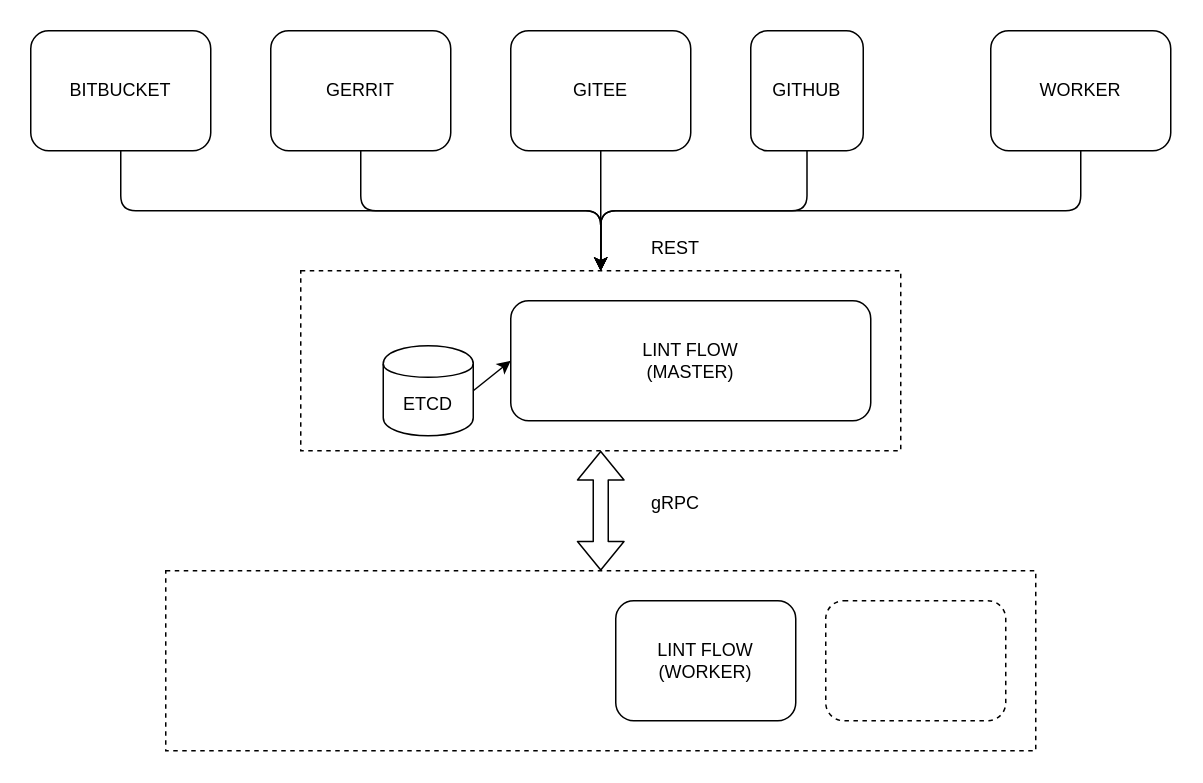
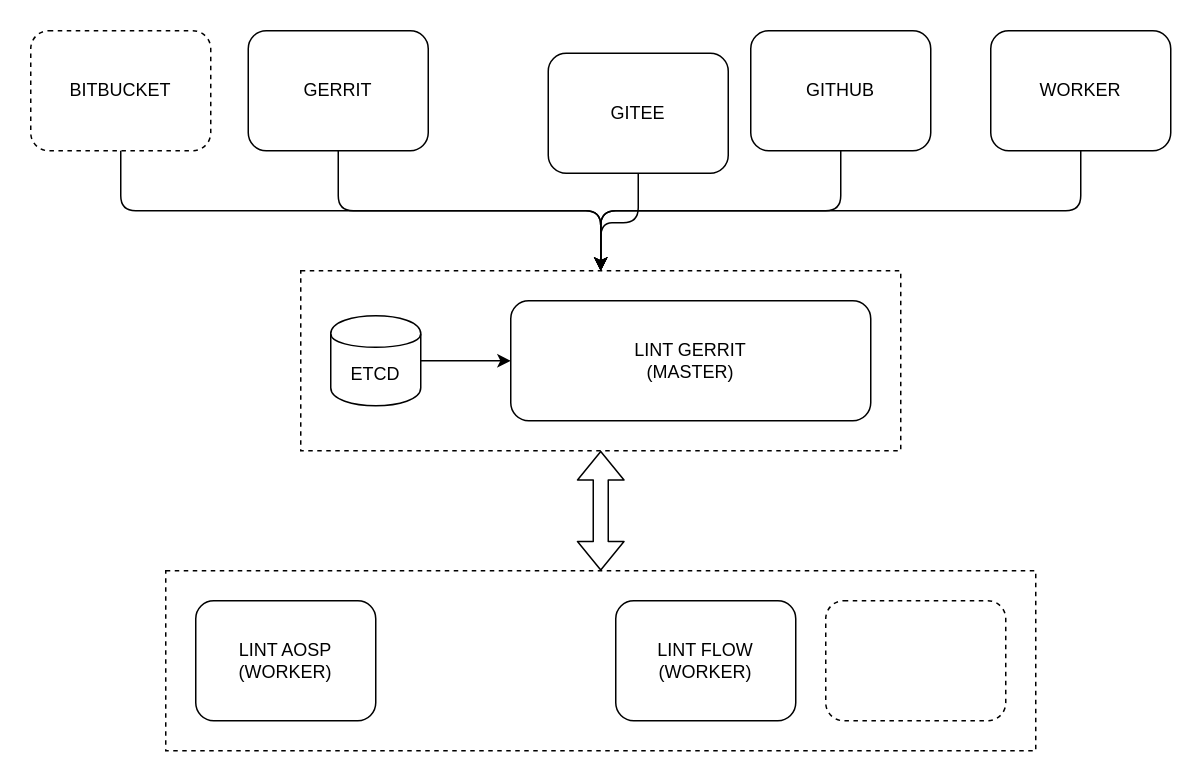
(121, 91) -> (121, 91)
(361, 91) -> (338, 91)
(601, 91) -> (638, 113)
(807, 91) -> (841, 91)
(676, 248) -> none
(691, 361) -> (691, 361)
(428, 391) -> (376, 361)
(676, 503) -> none
none -> (286, 661)
